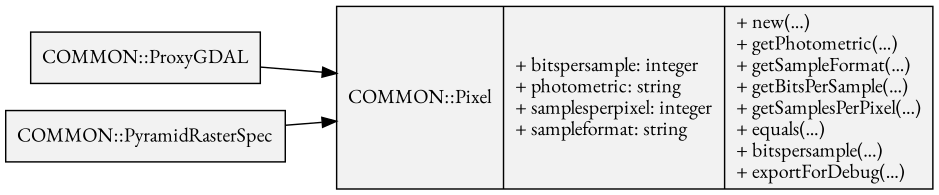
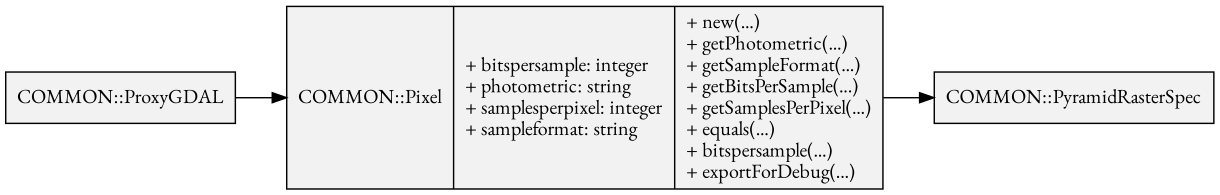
(304, 124) -> (901, 98)
